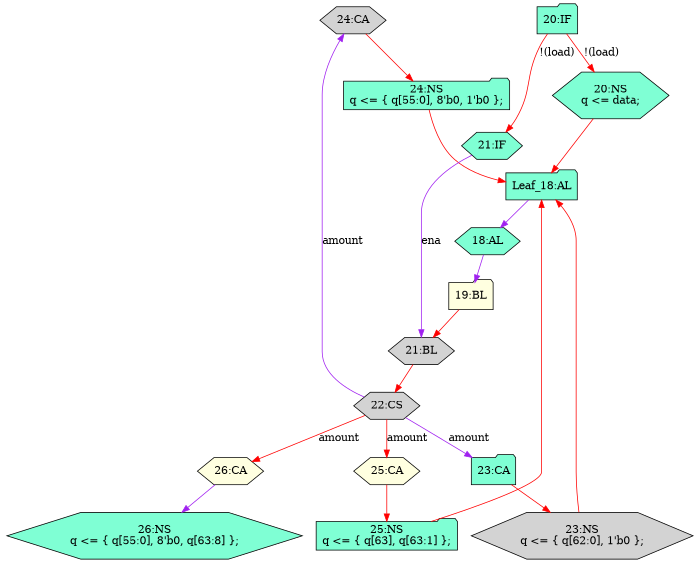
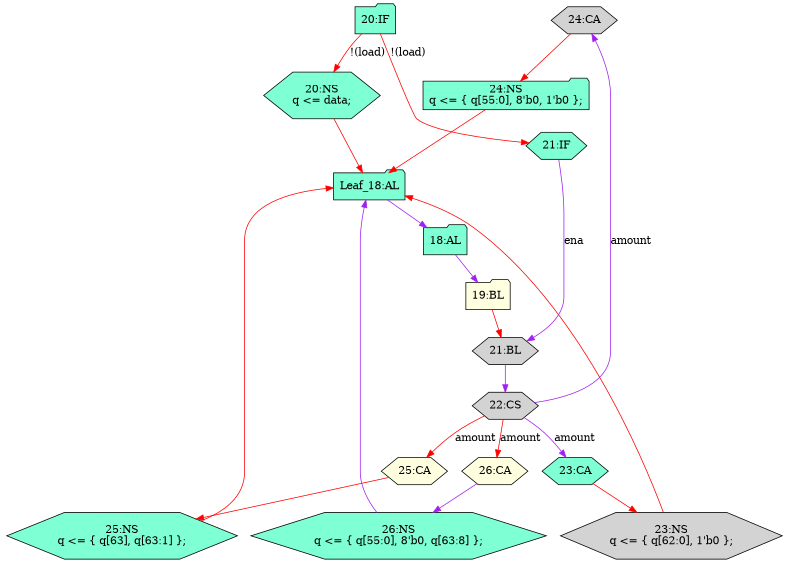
(487, 241) -> (445, 241)
none -> (360, 362)
(406, 375) -> (505, 375)
(493, 471) -> (575, 471)
(387, 536) -> (122, 536)
